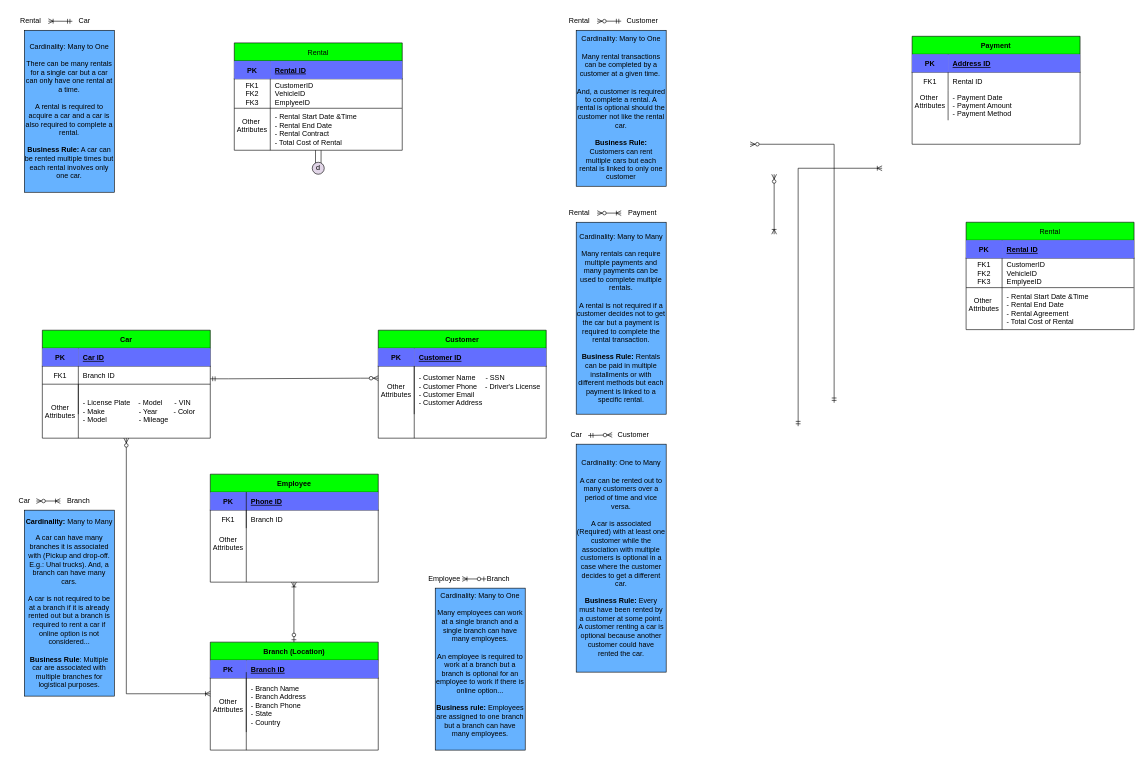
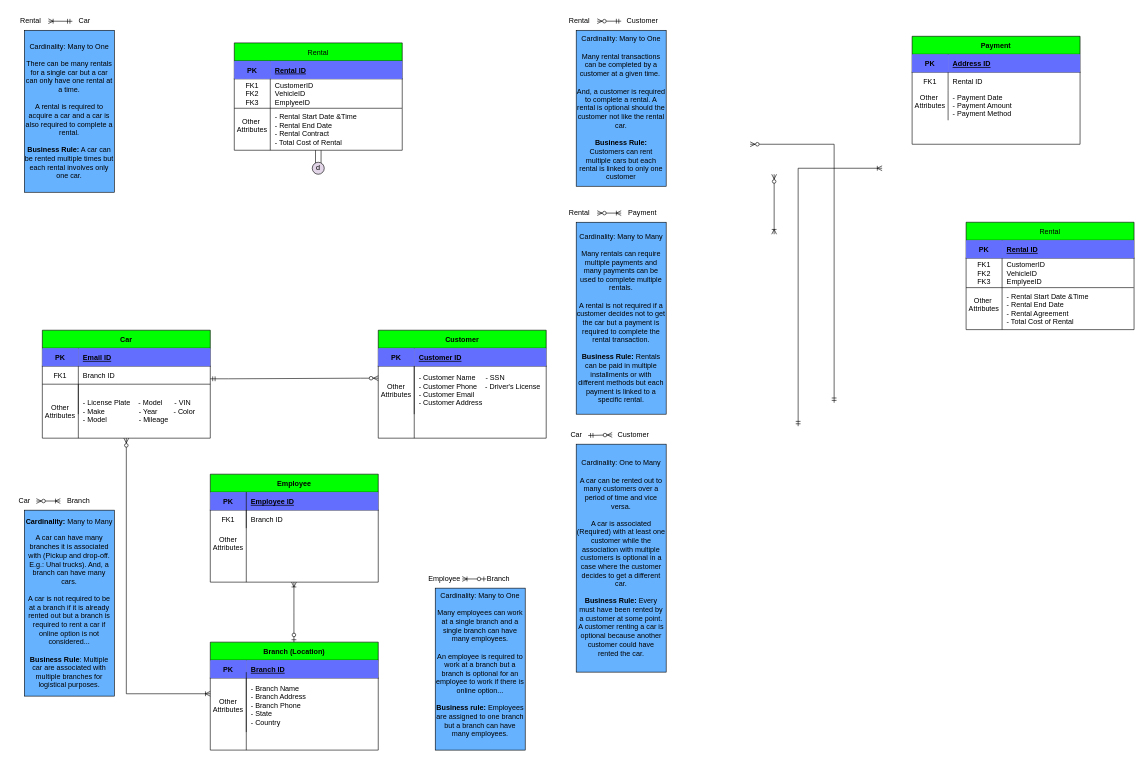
(94, 358) -> (96, 358)
(266, 502) -> (271, 502)
